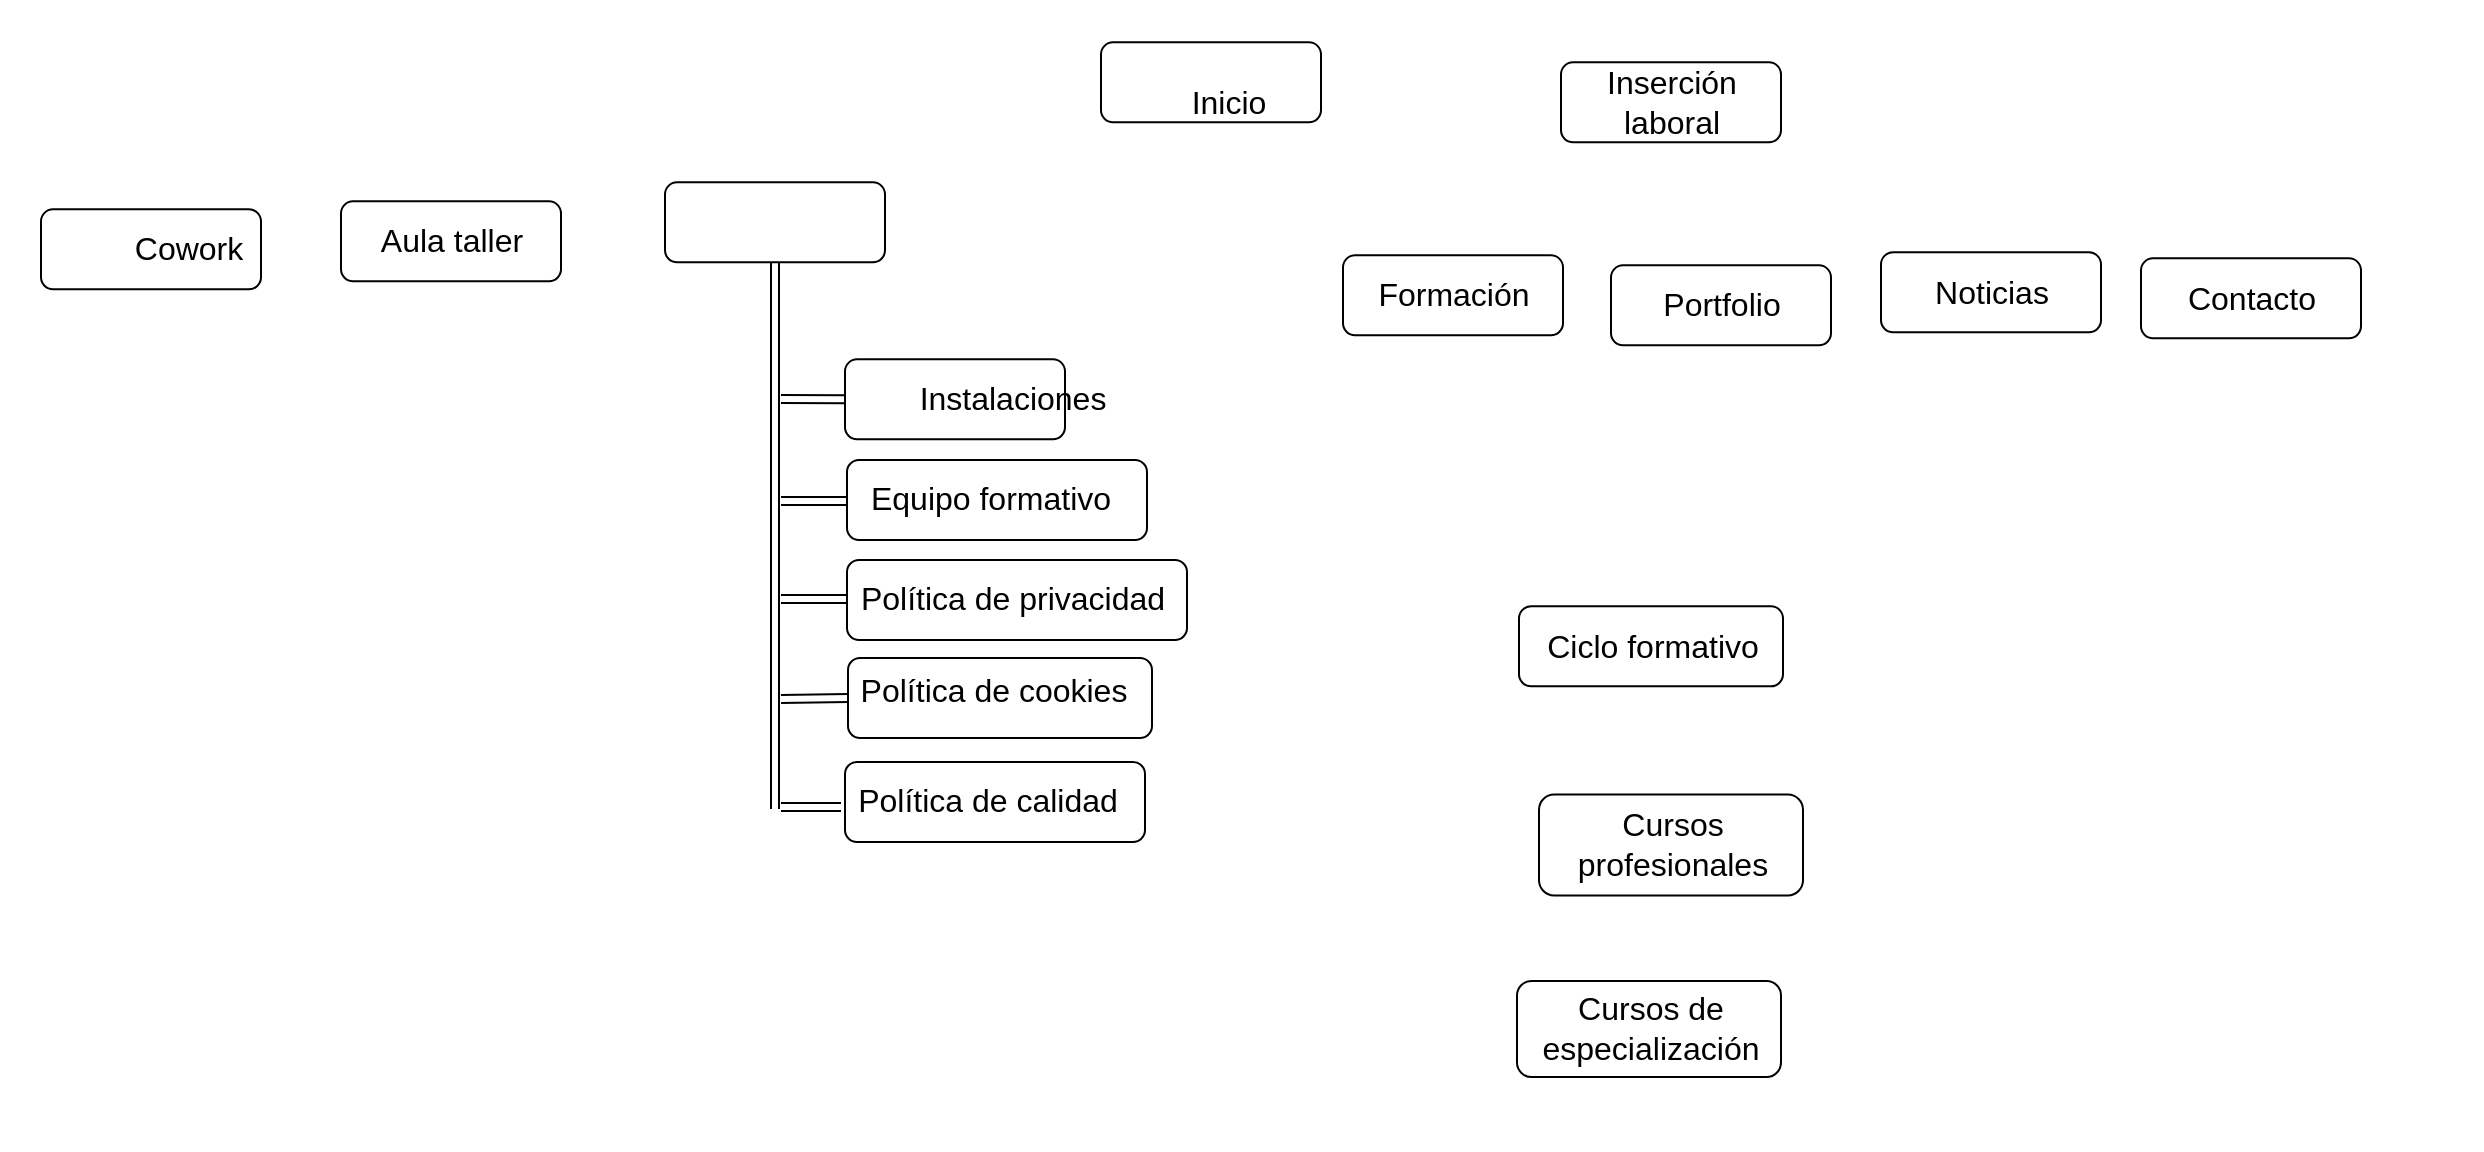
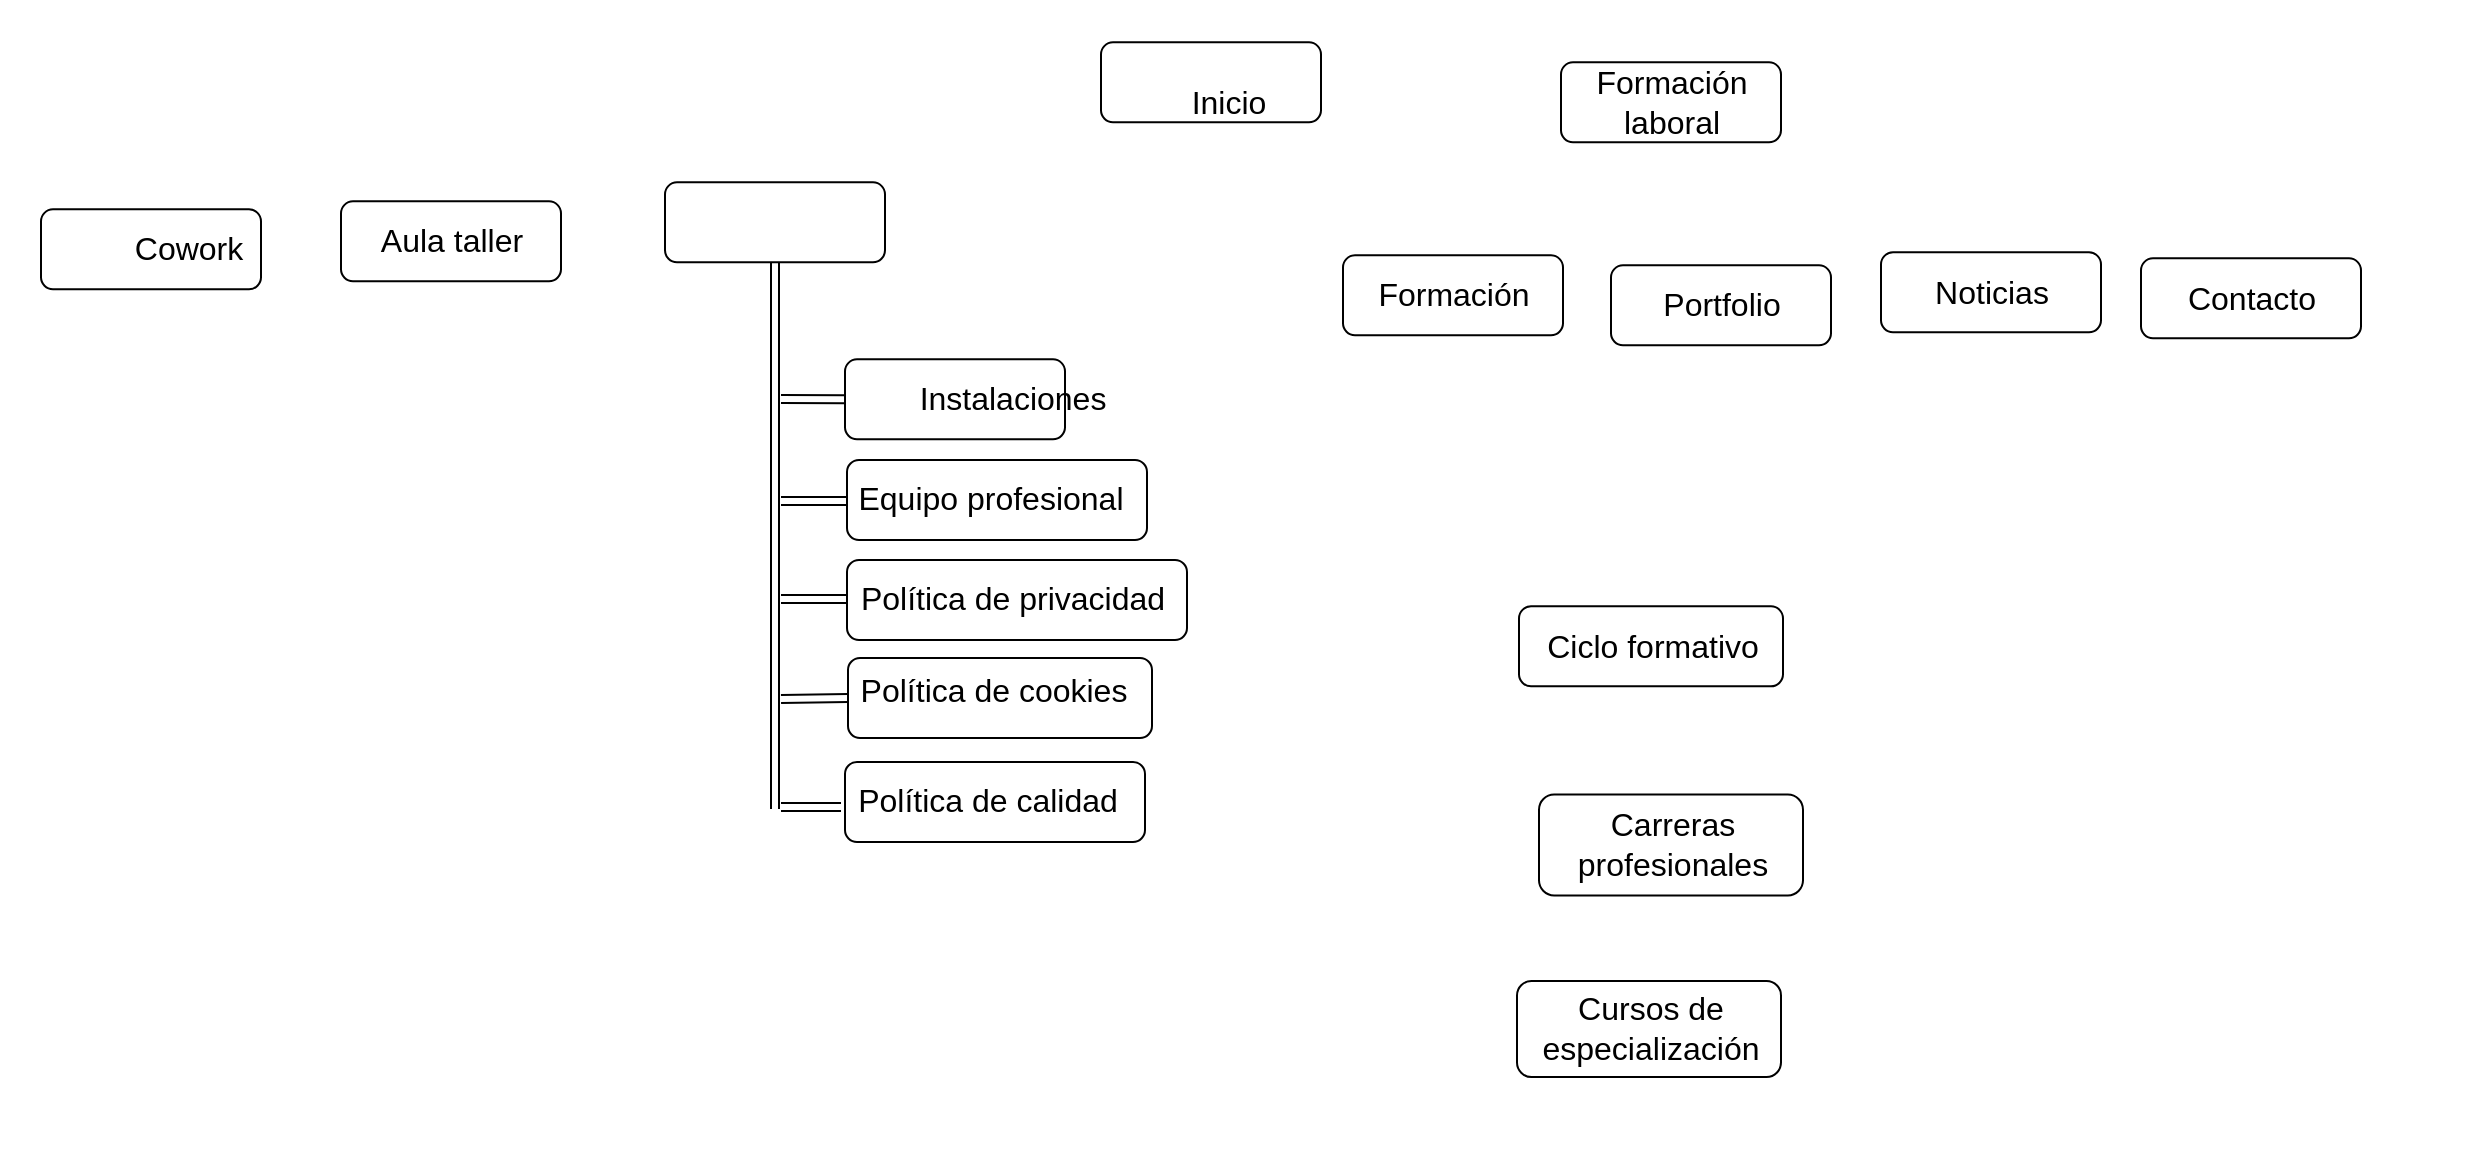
(1673, 103) -> (1673, 103)
(992, 499) -> (992, 499)
(1674, 845) -> (1674, 845)
